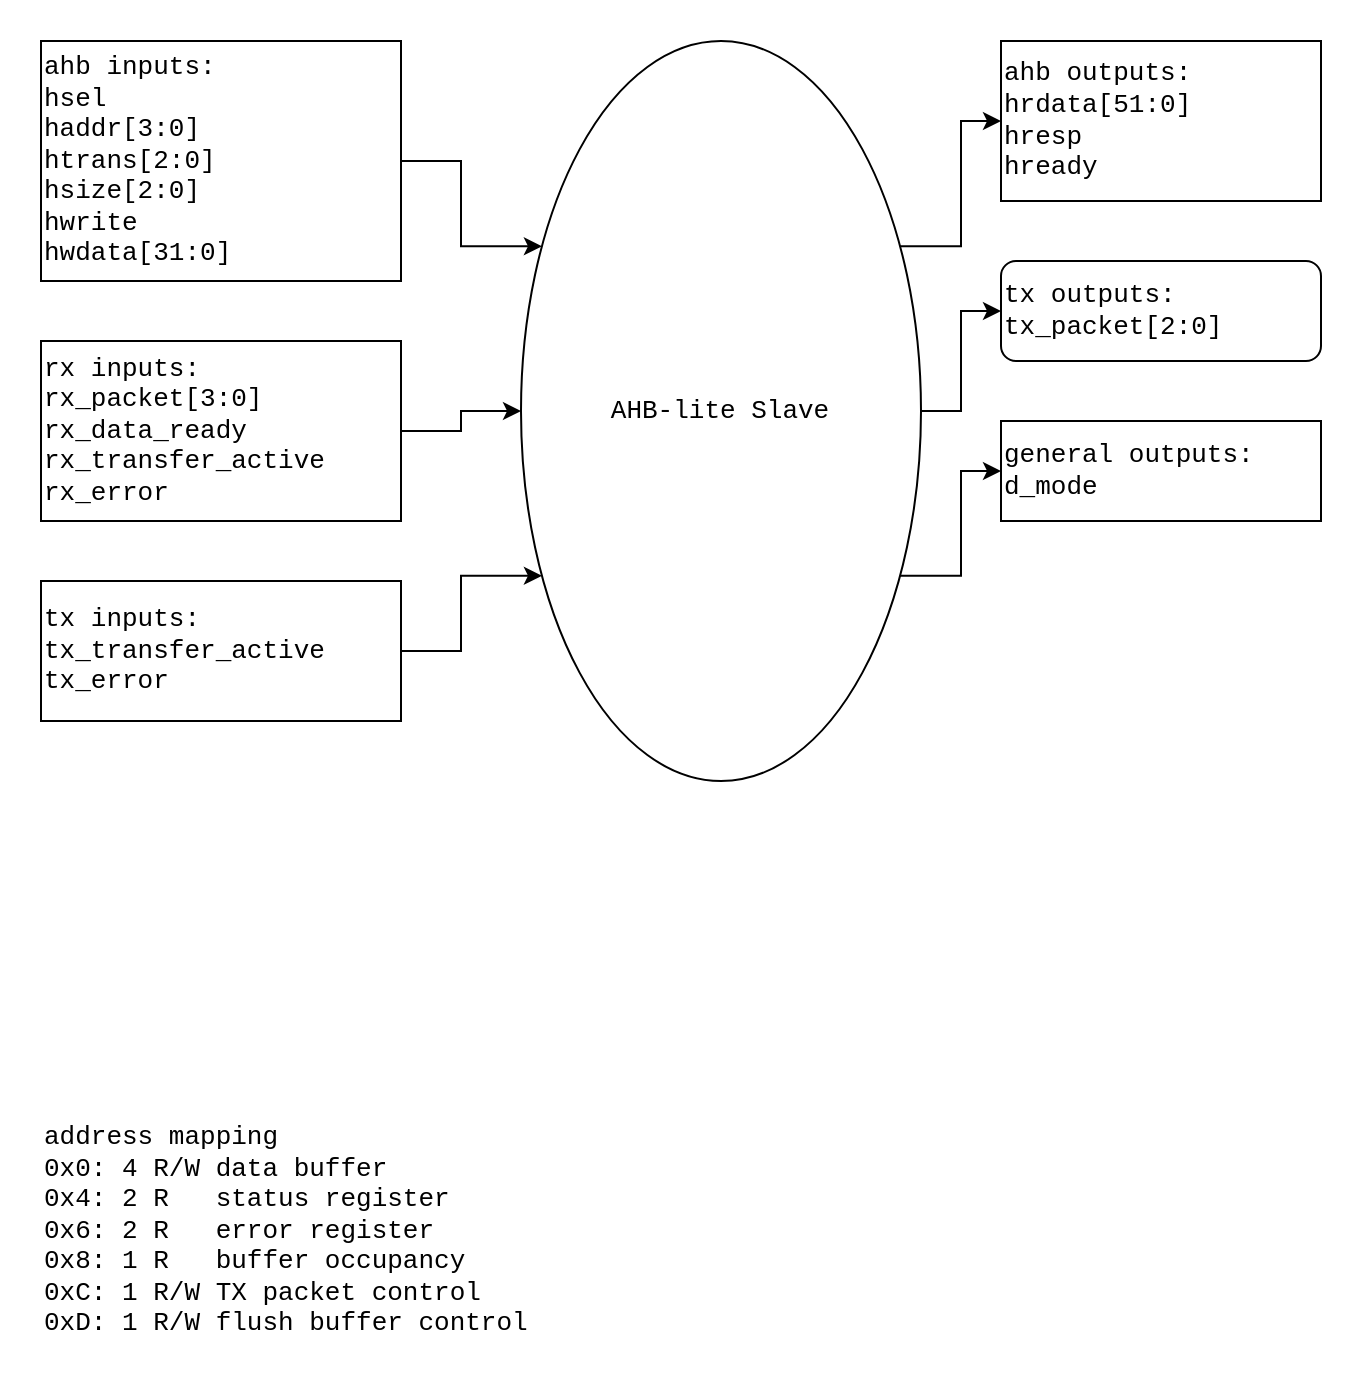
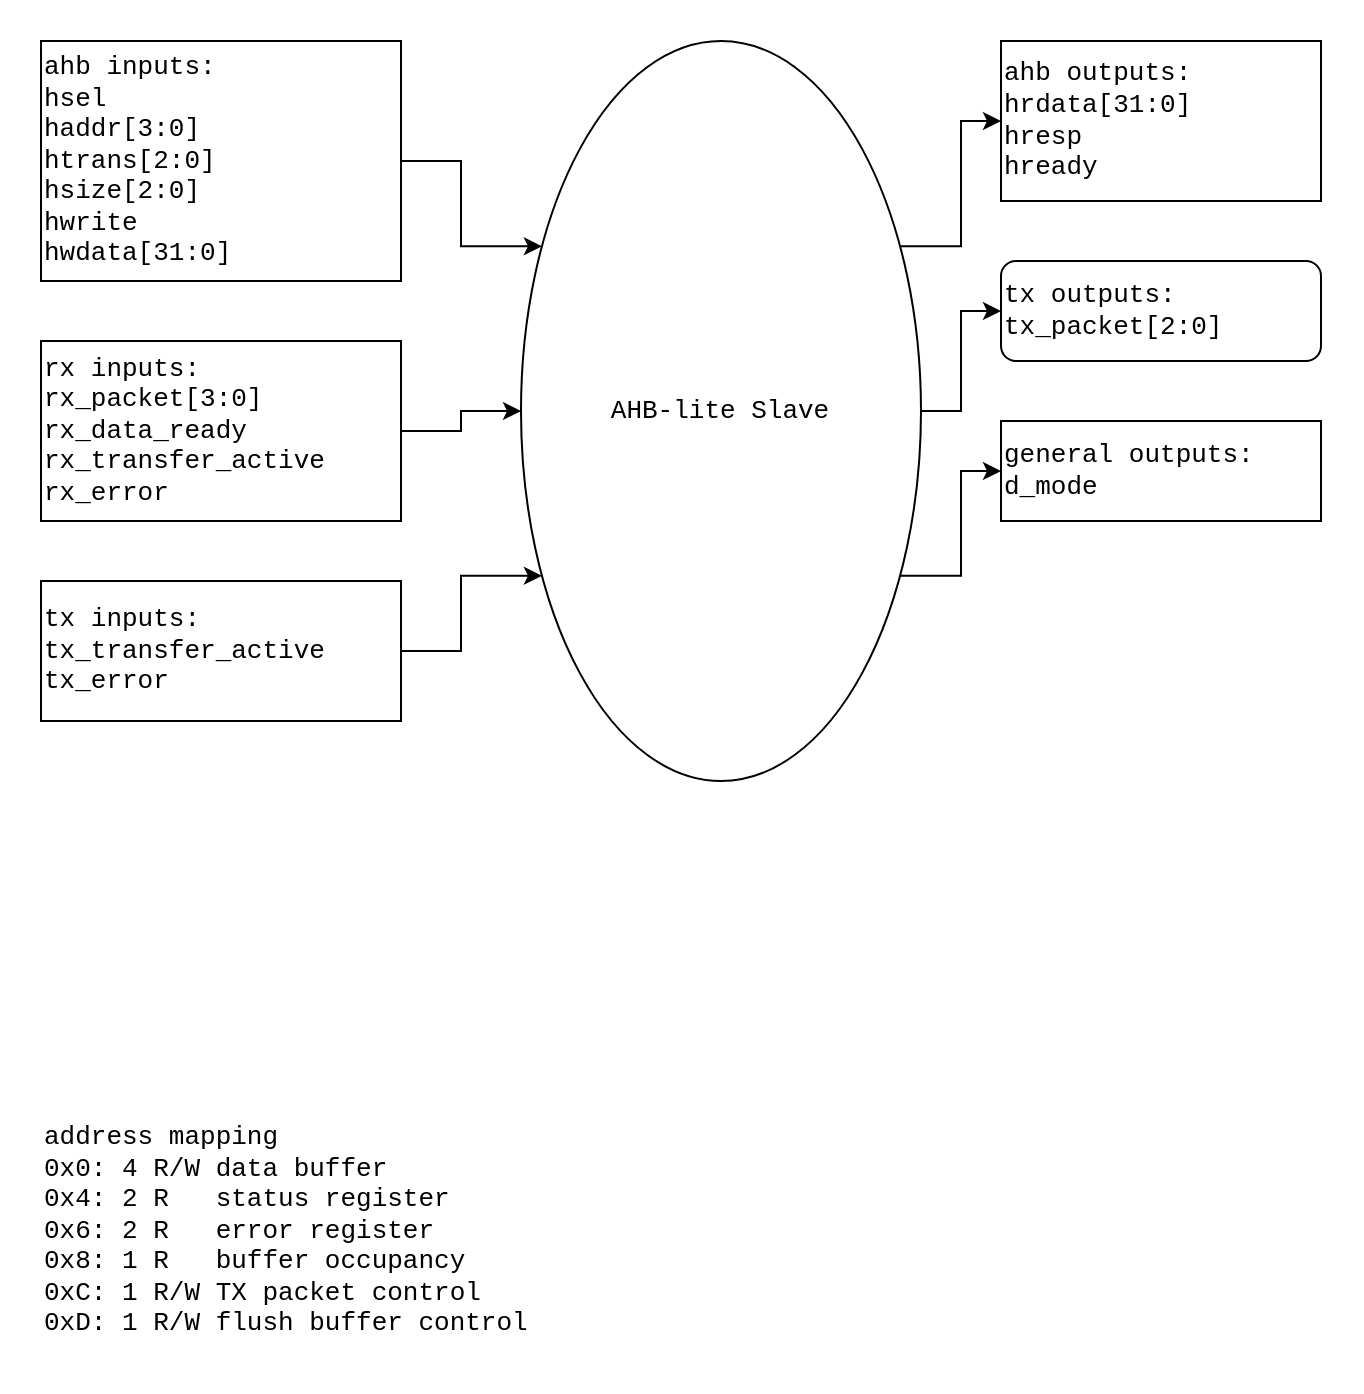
(1089, 121) -> (1089, 121)
